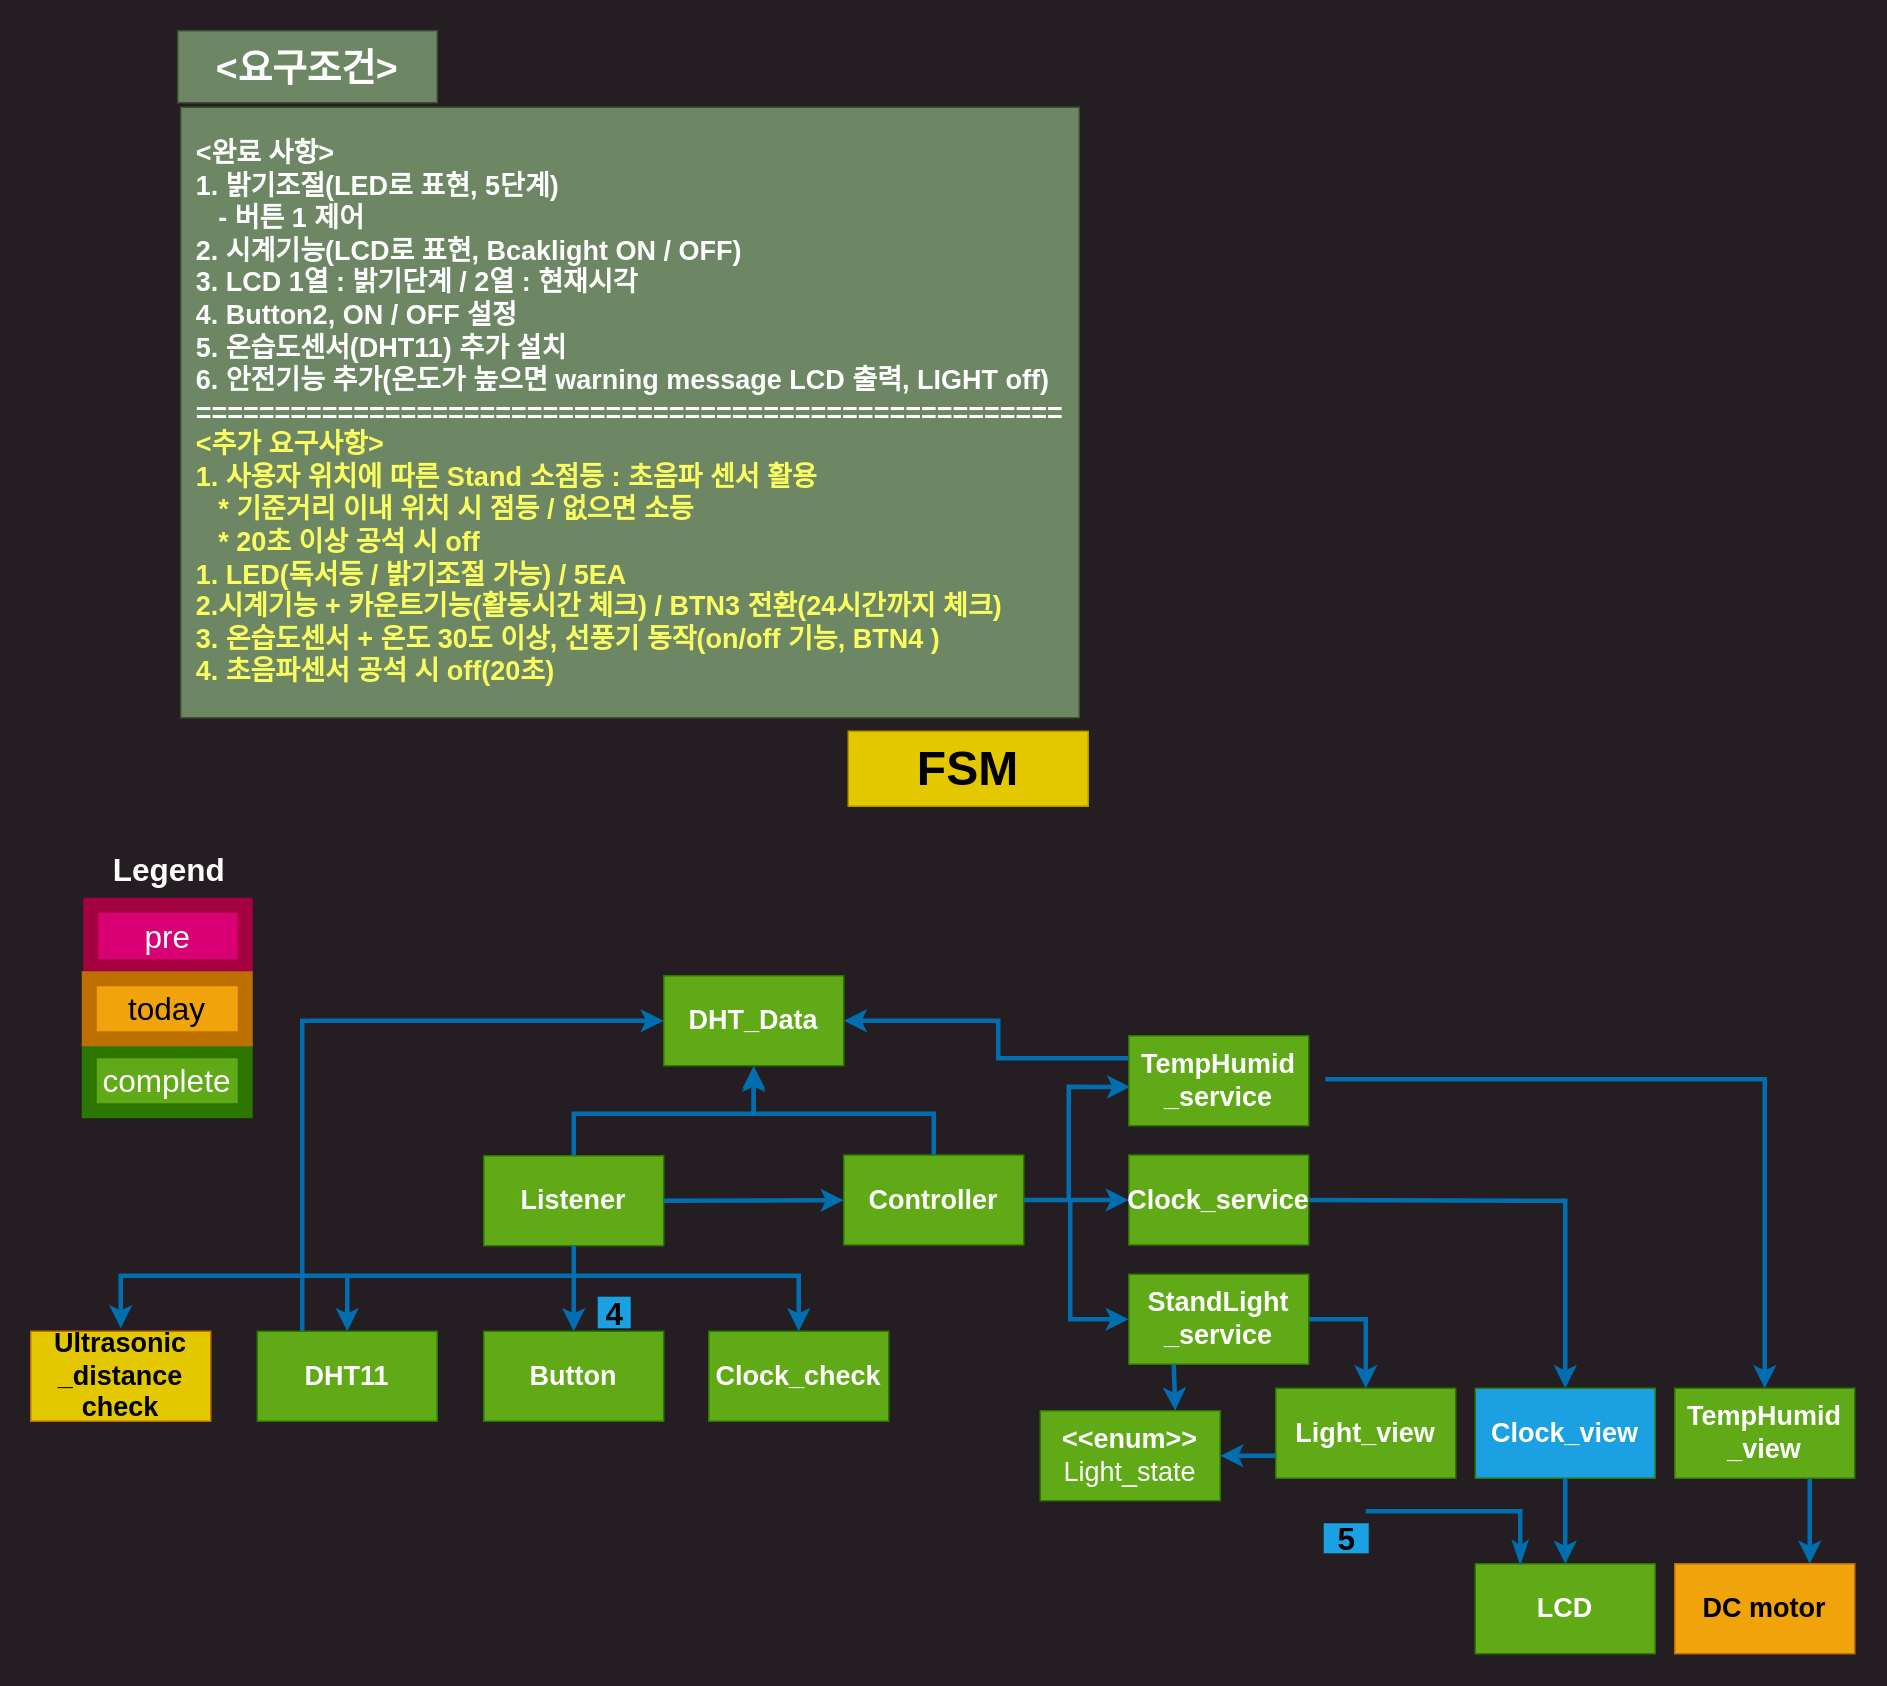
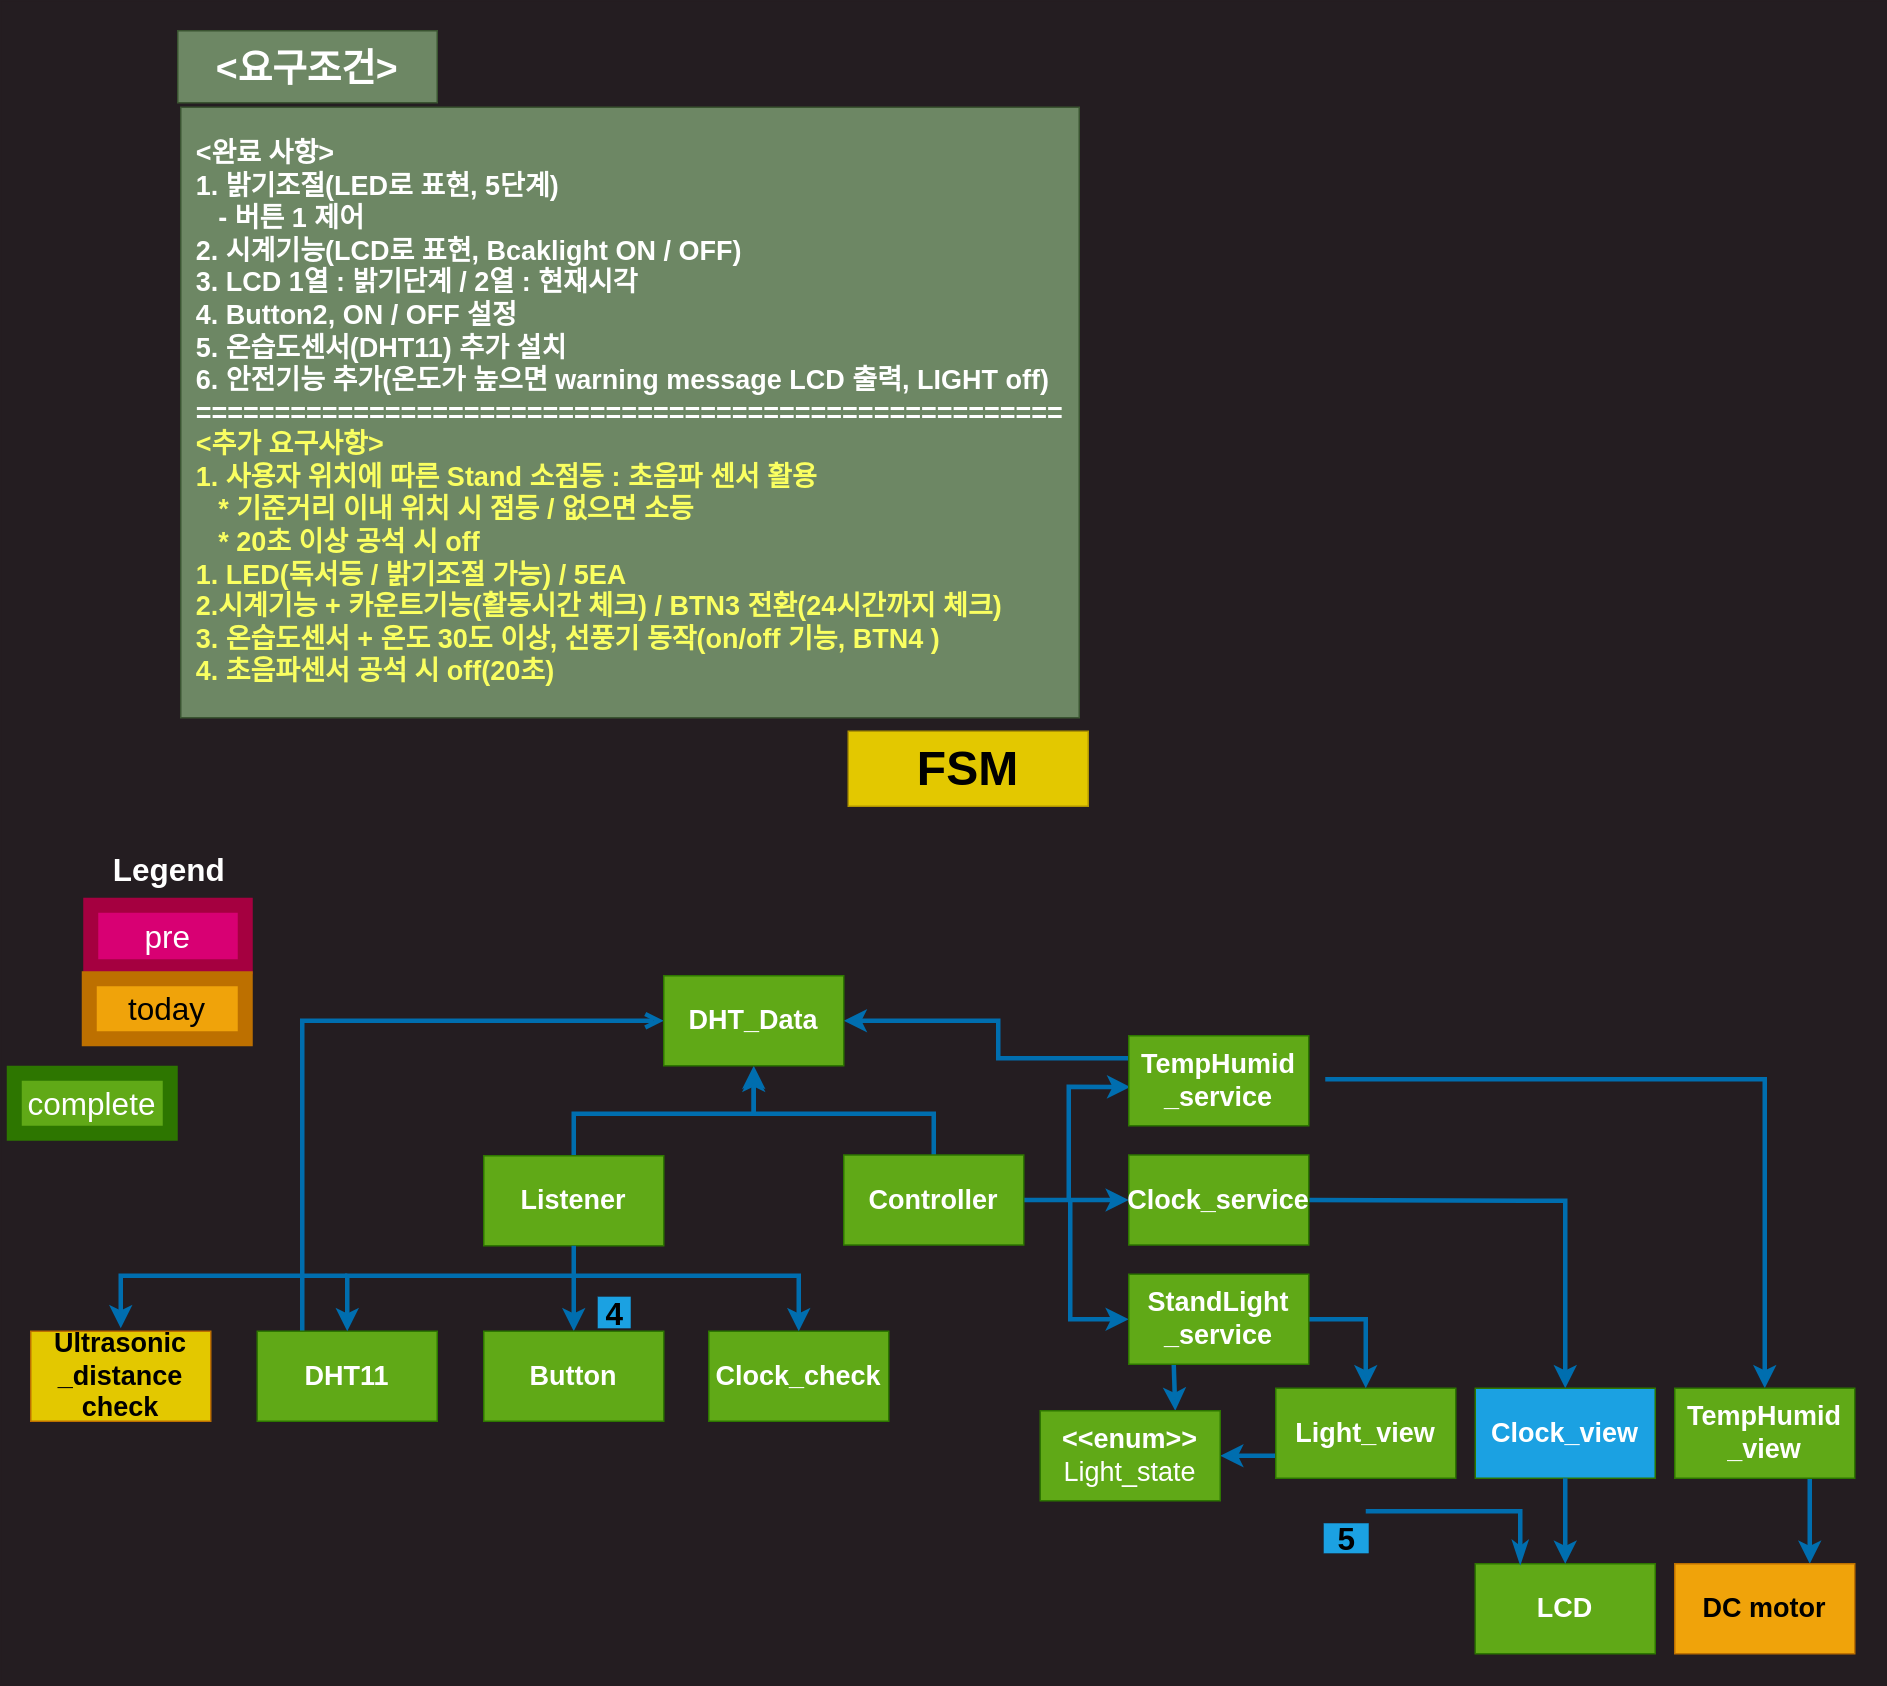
(646, 1021) -> (646, 1021)
(167, 1081) -> (92, 1103)
(746, 1201) -> none
